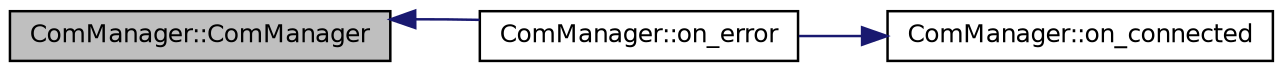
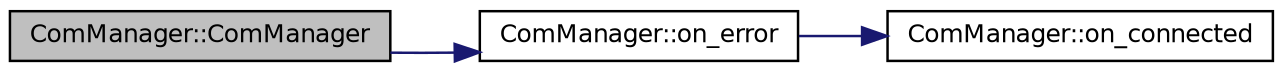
(448, 19) -> (422, 53)
